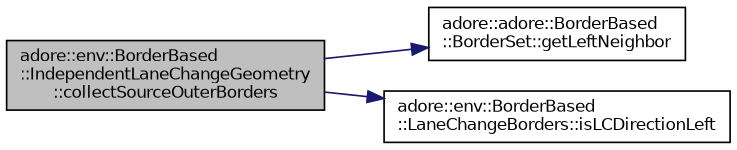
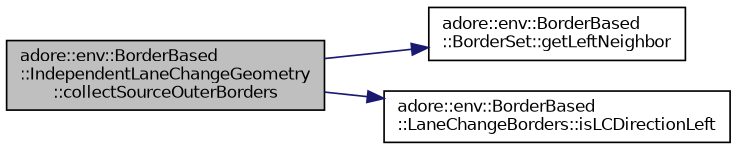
(557, 34) -> (557, 34)
